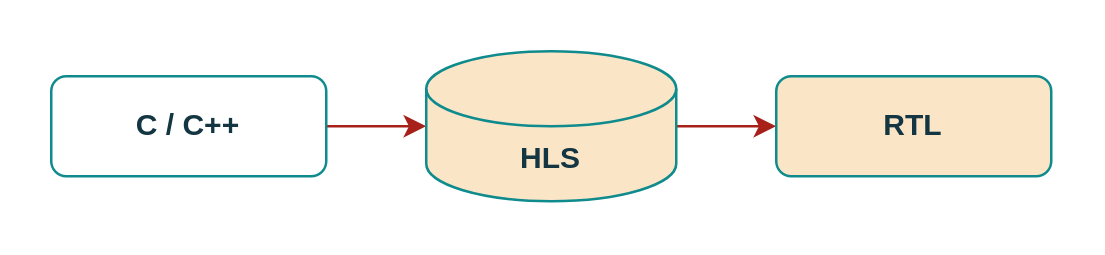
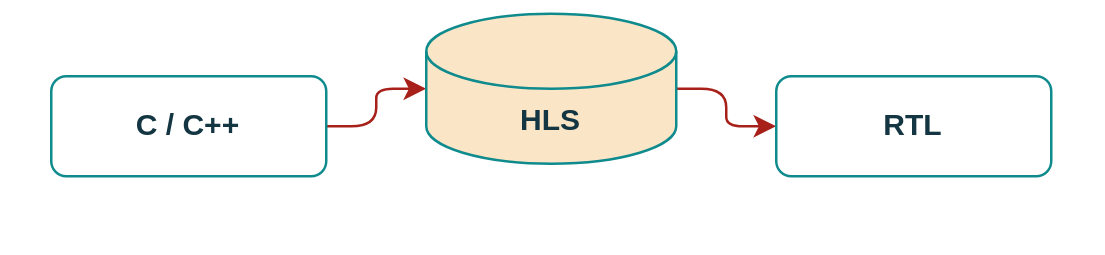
(551, 126) -> (551, 89)
(914, 126) -> (914, 126)
